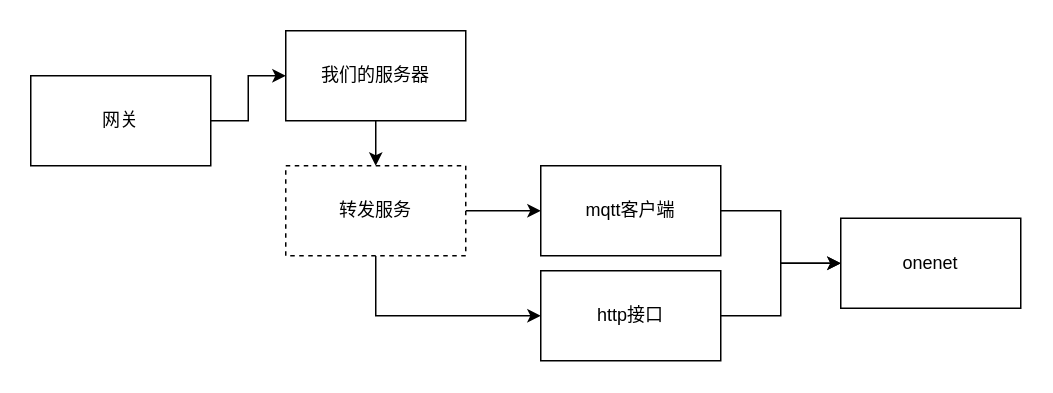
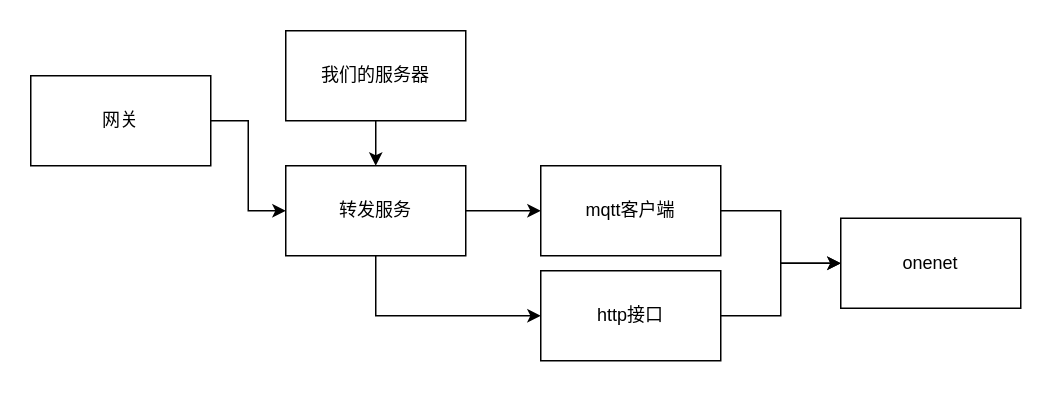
(248, 87) -> (248, 178)
(376, 211) -> (376, 211)
